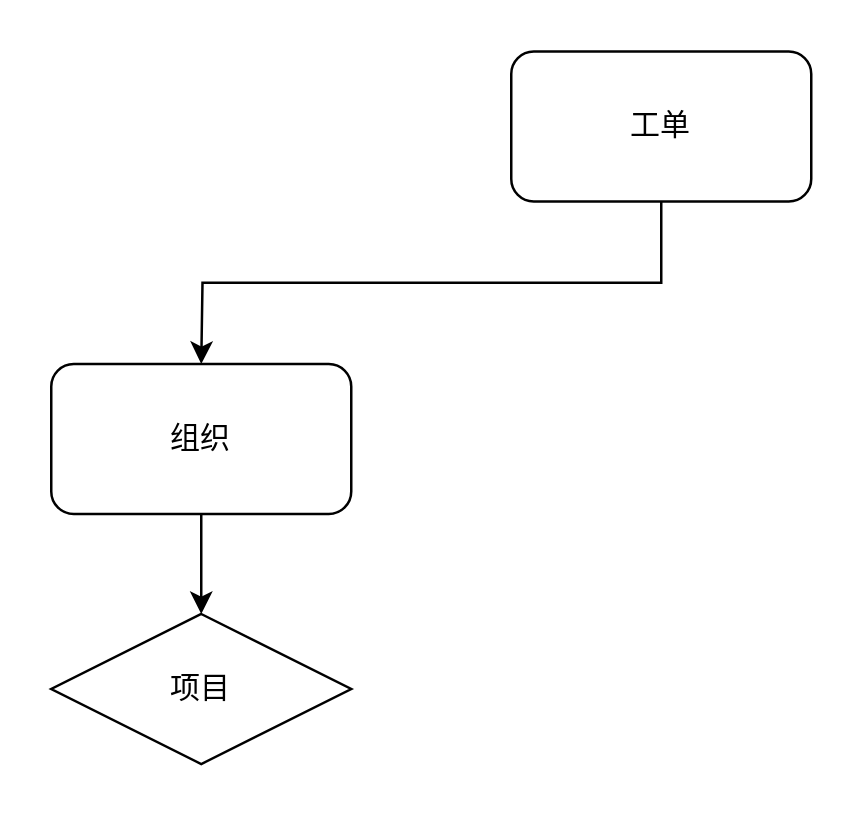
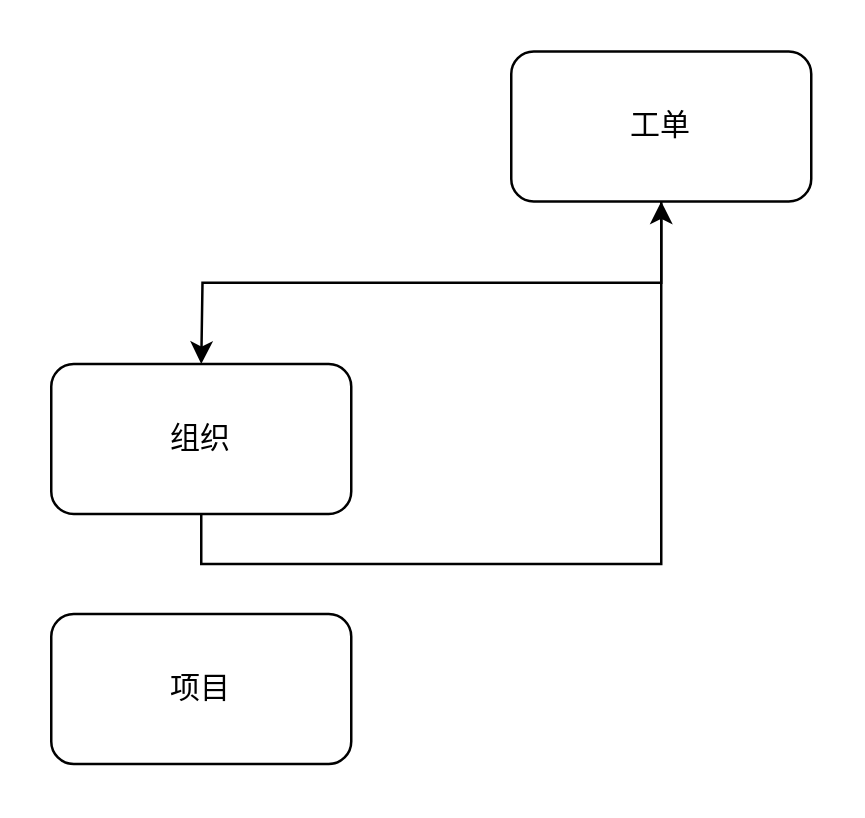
(201, 579) -> (568, 564)
(201, 689) -> (201, 689)
